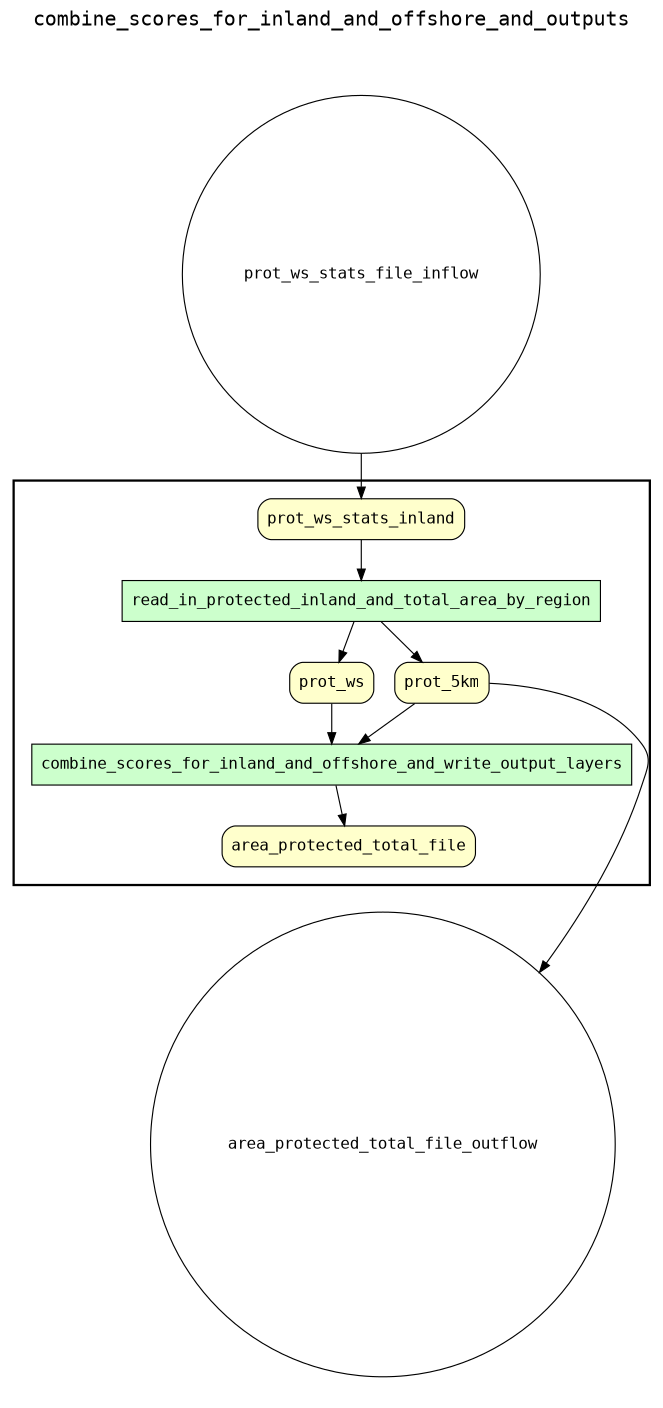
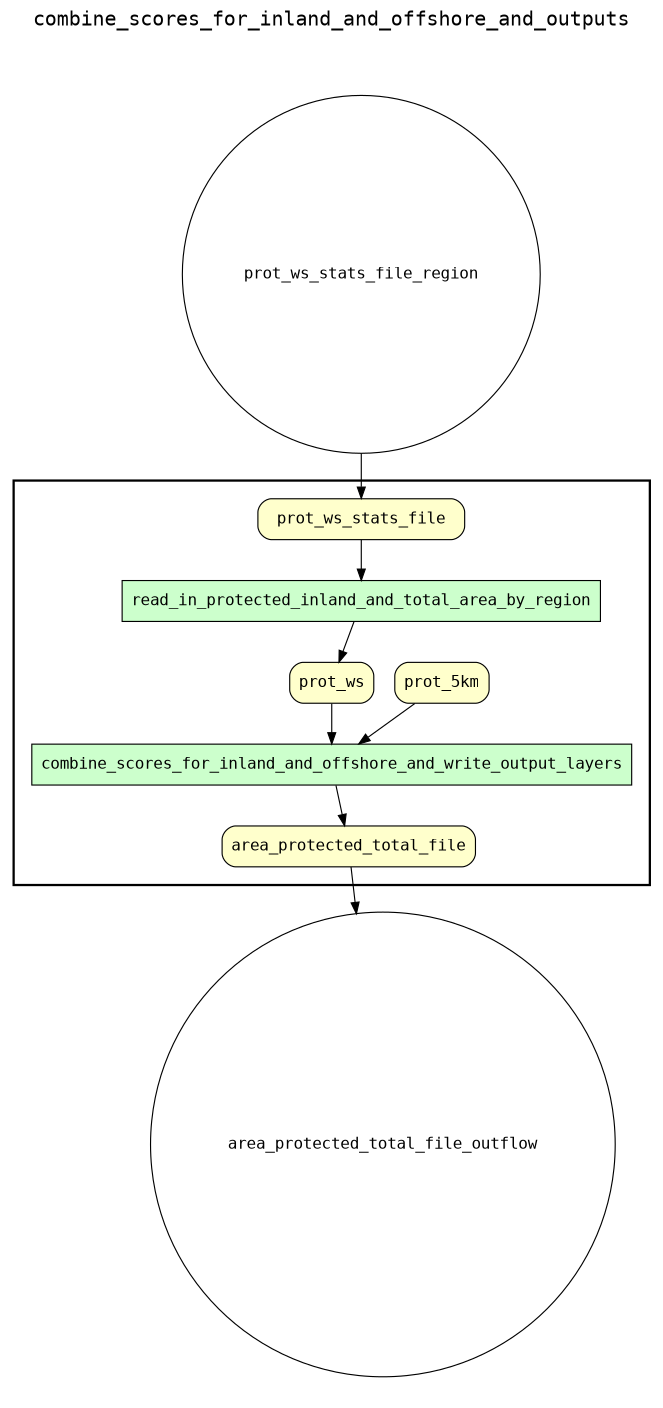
(361, 274) -> (361, 274)
(361, 519) -> (361, 519)
(398, 638) -> none
(633, 810) -> (353, 885)
